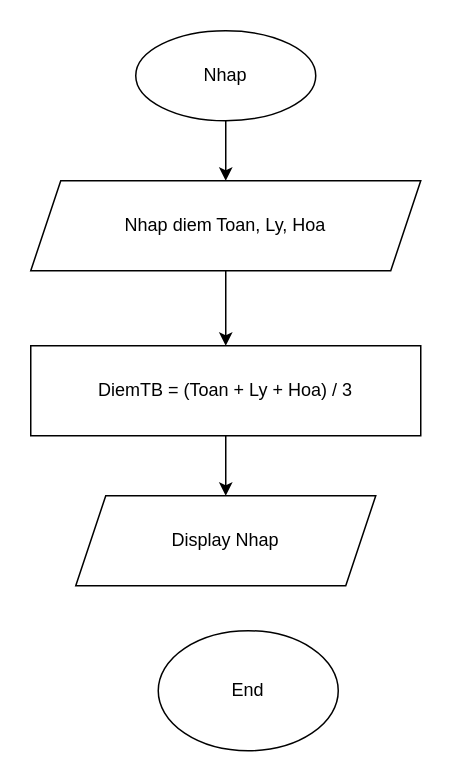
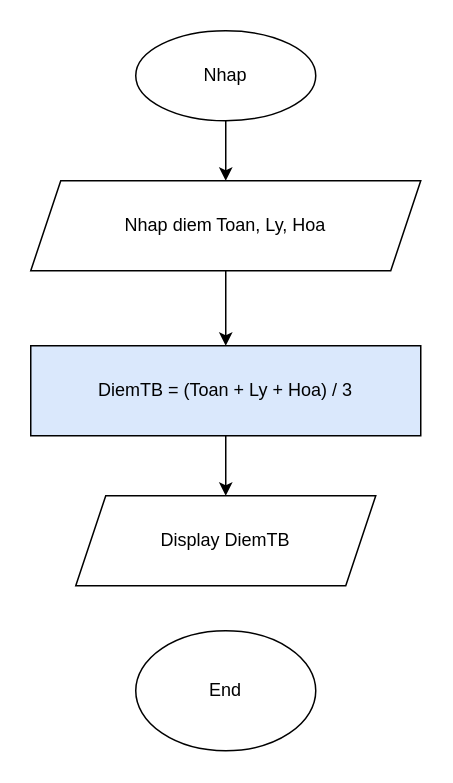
(226, 391) -> (226, 391)
(226, 541) -> (226, 541)
(248, 691) -> (226, 691)
